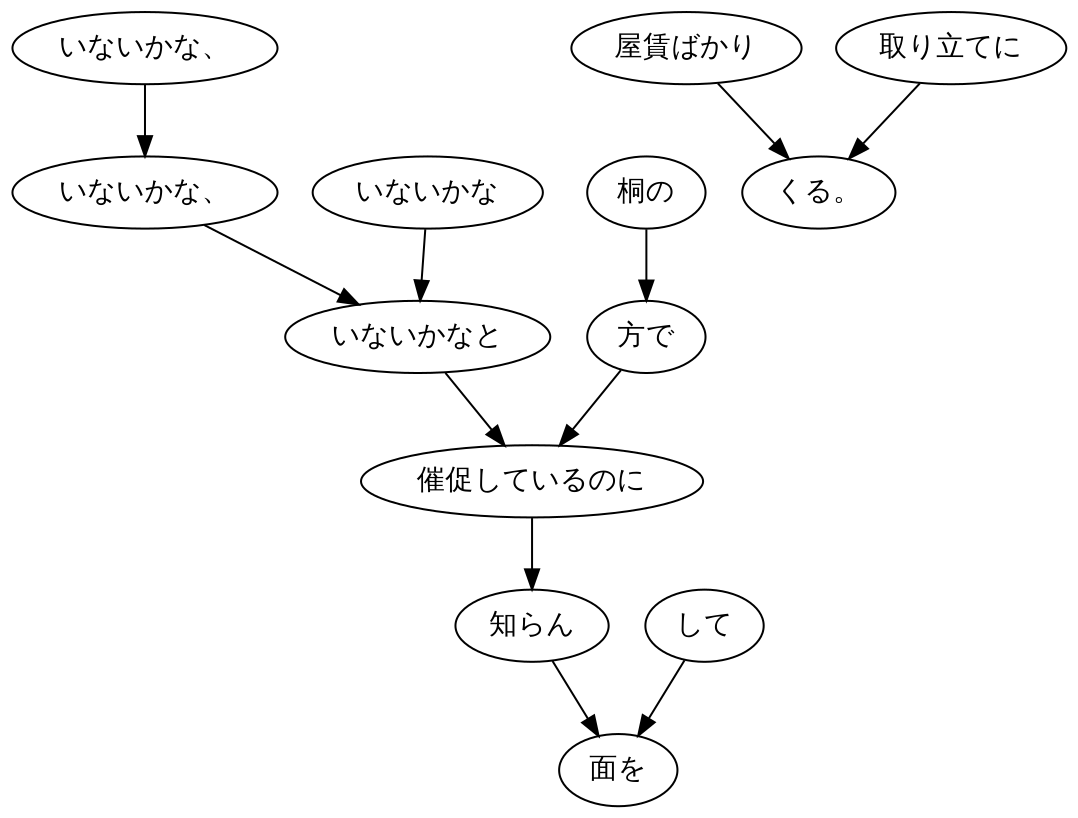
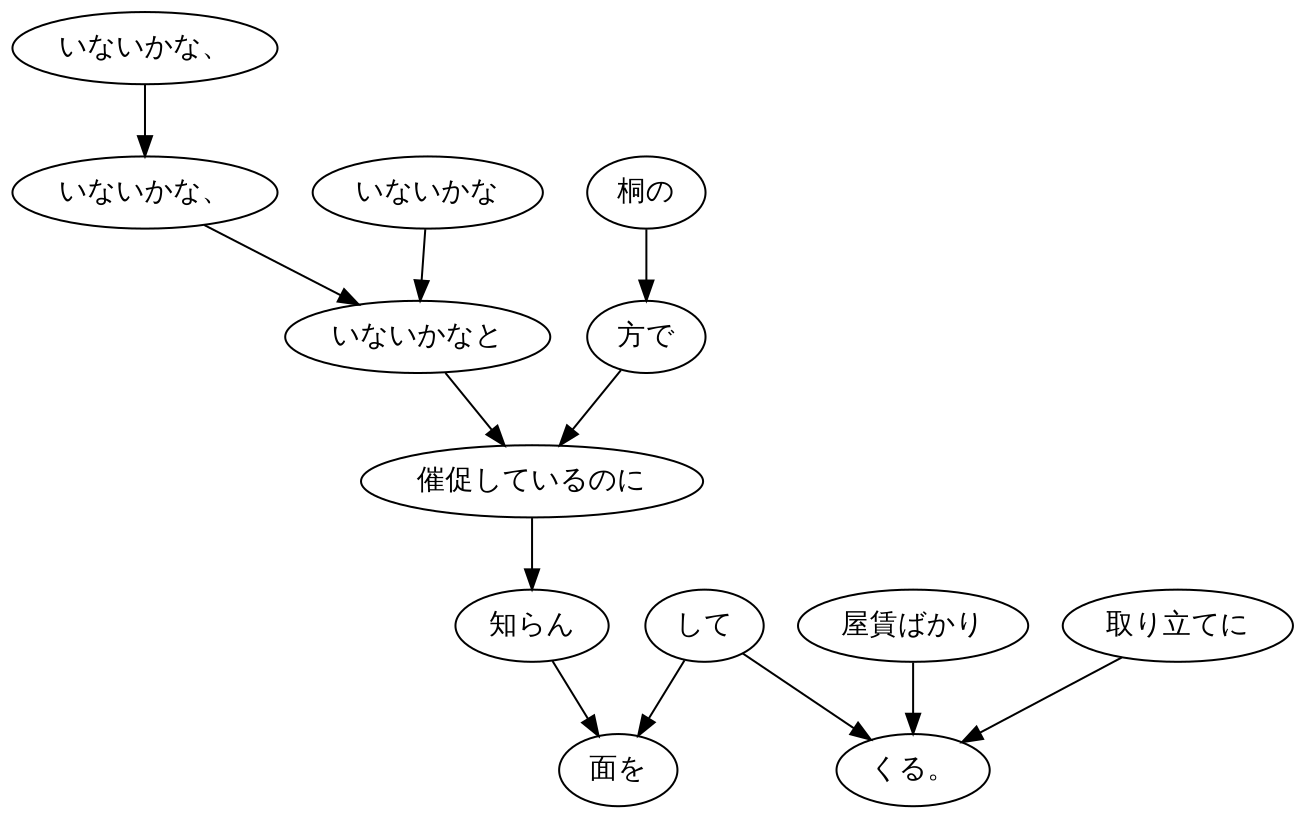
none -> (798, 691)
